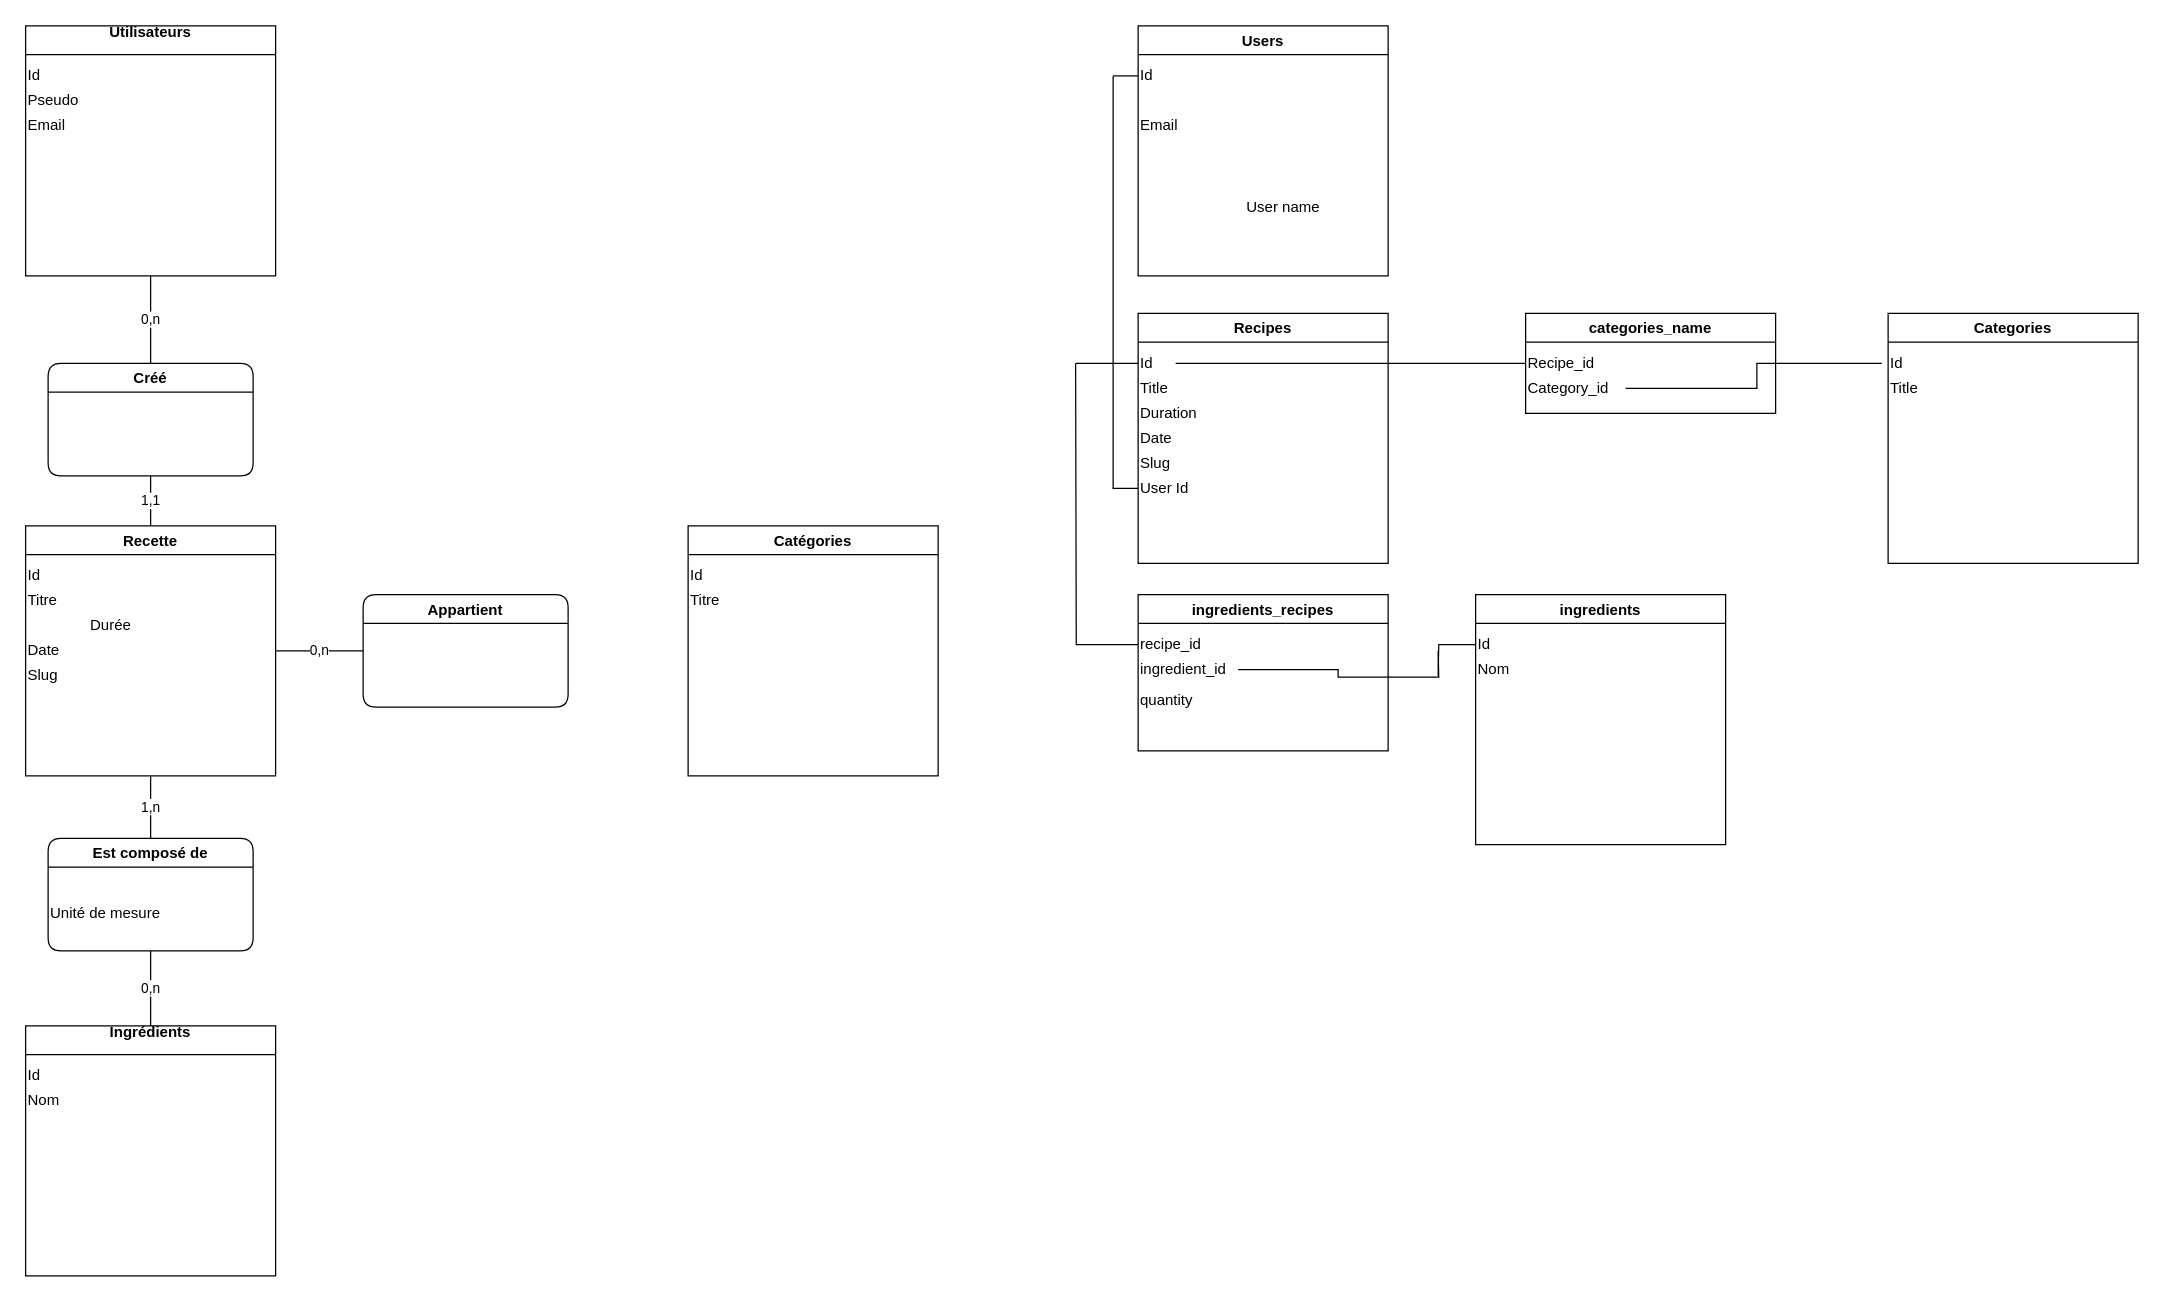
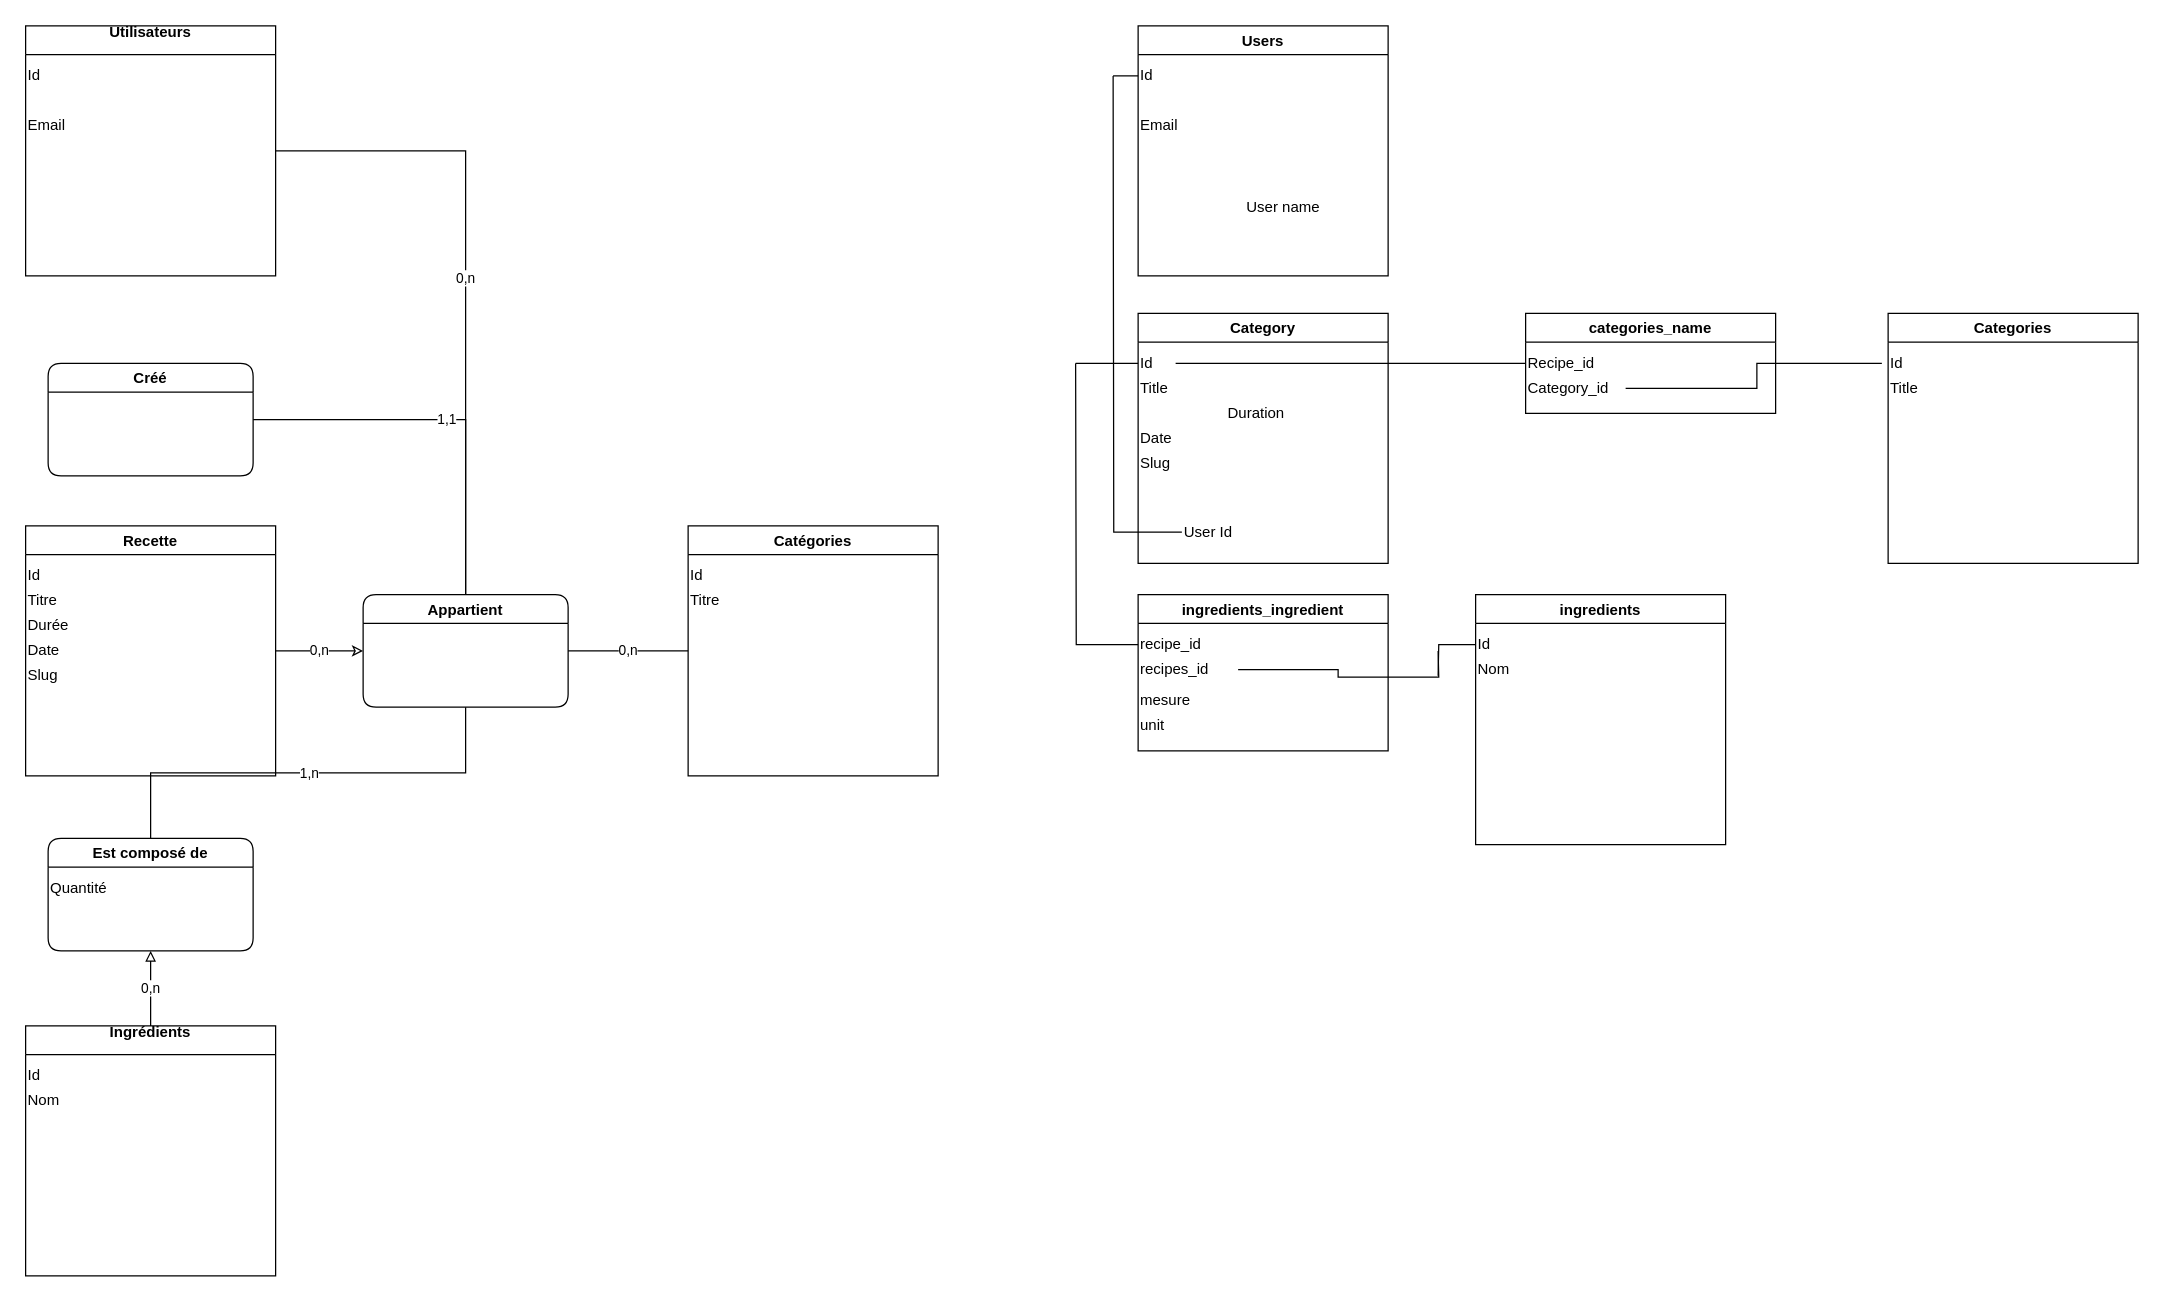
(63, 101) -> none
(151, 320) -> (466, 190)
(1263, 328) -> (1263, 328)
(1176, 413) -> (1263, 413)
(1169, 488) -> (1213, 532)
(151, 502) -> (358, 419)
(1263, 609) -> (1263, 609)
(119, 626) -> (57, 626)
(356, 651) -> (353, 651)
none -> (627, 651)
(1189, 669) -> (1179, 669)
(1172, 701) -> (1166, 701)
none -> (1157, 726)
(151, 807) -> (340, 773)
none -> (86, 888)
(111, 913) -> none
(151, 958) -> (151, 962)
